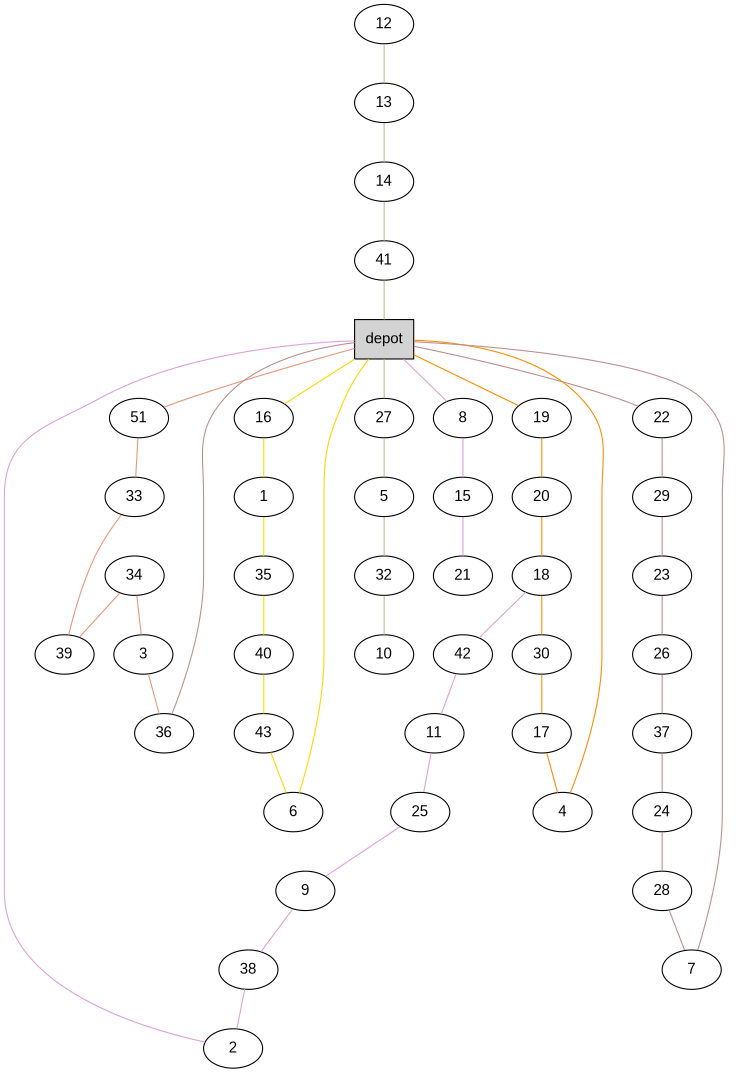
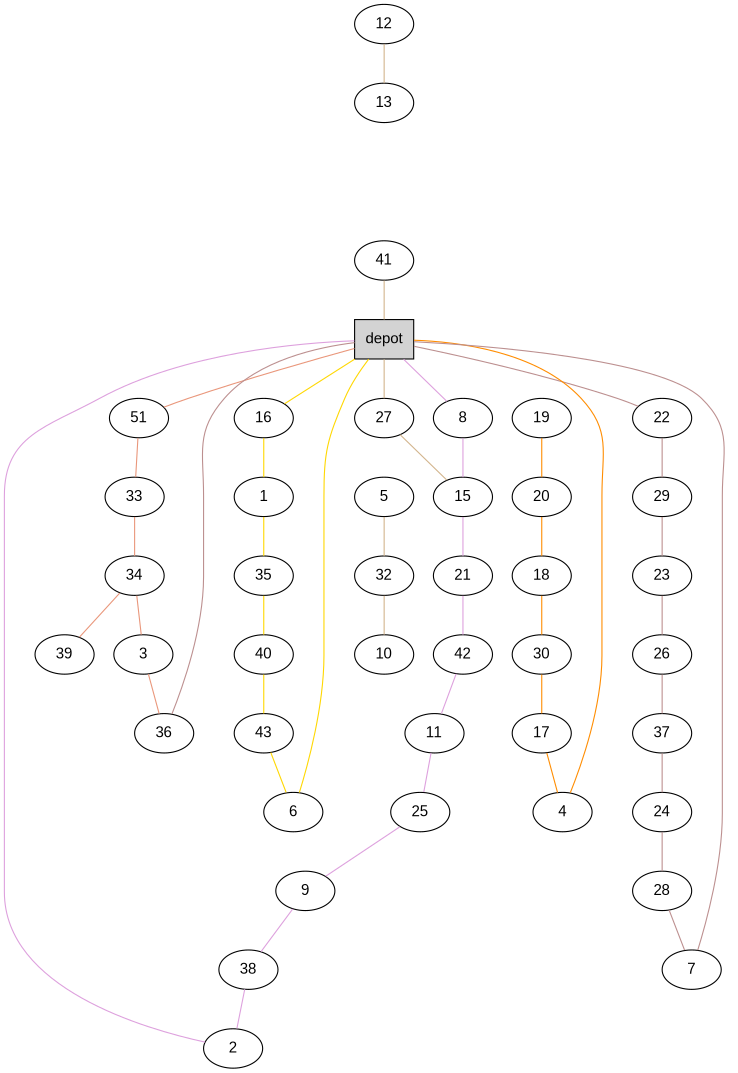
(384, 182) -> none
(466, 380) -> none
(384, 458) -> (423, 457)
(88, 572) -> (135, 536)
(502, 615) -> (463, 615)
